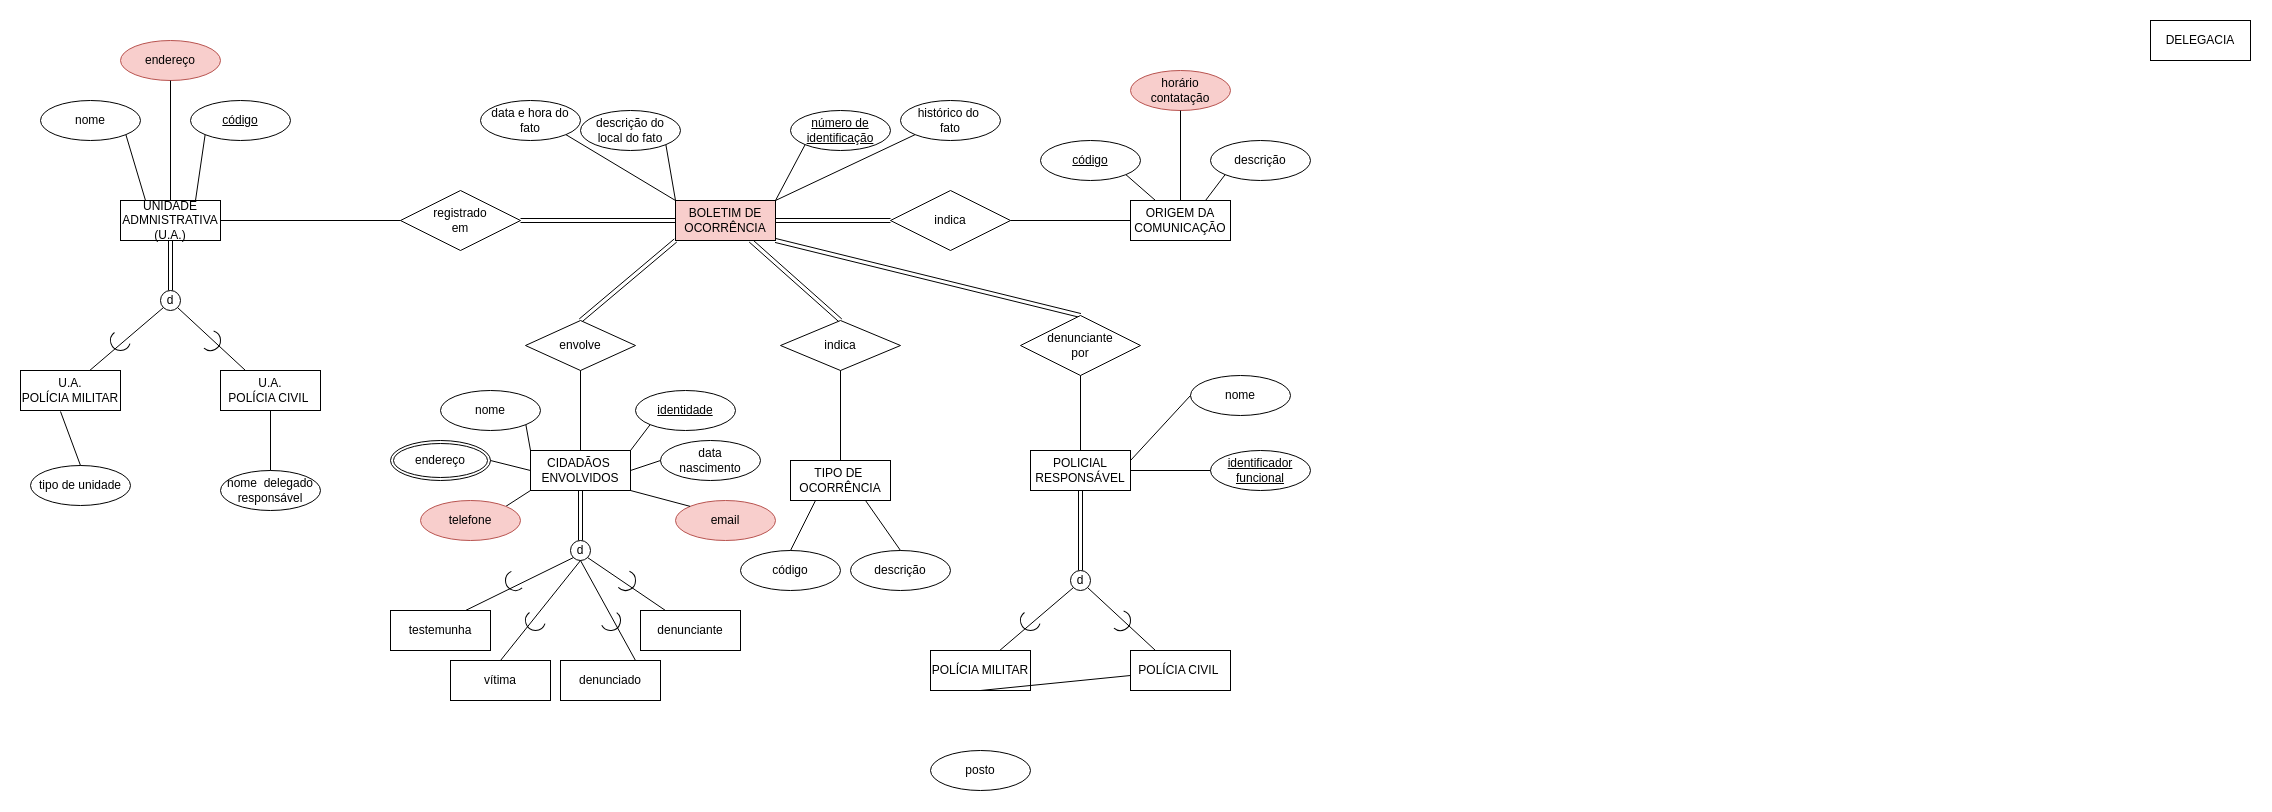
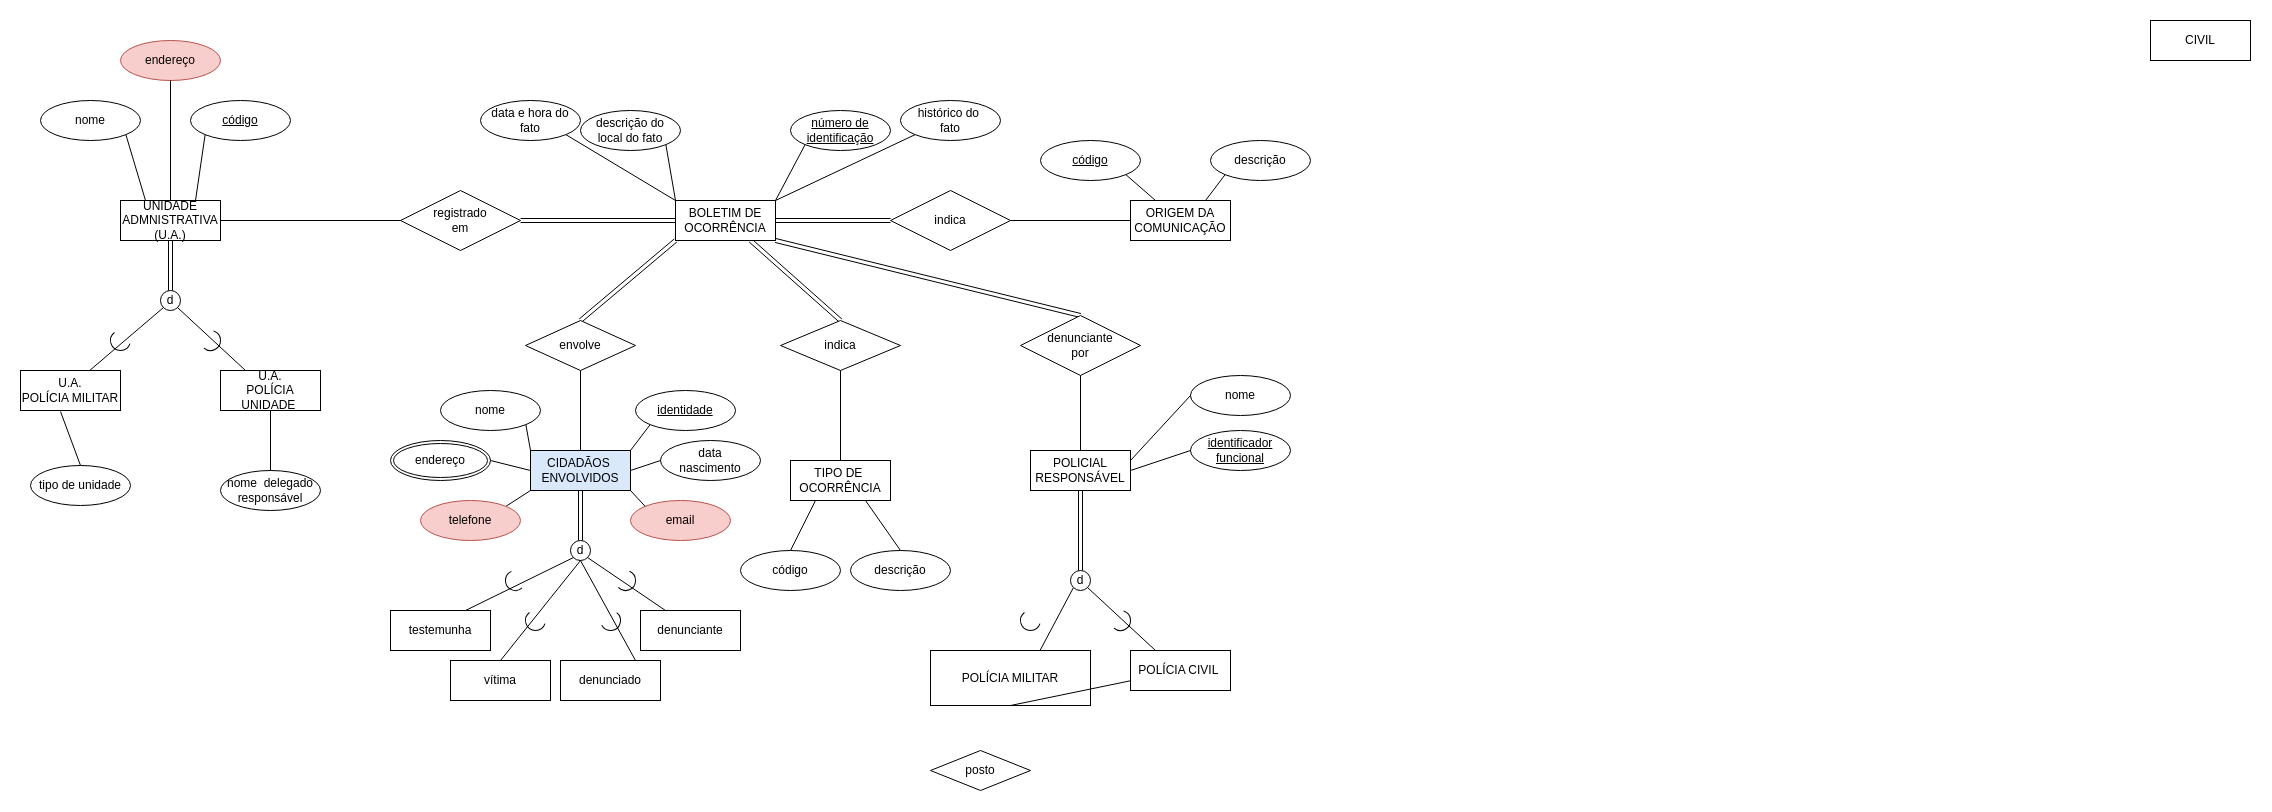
(2201, 41) -> (2201, 41)
(1181, 91) -> none
(1181, 156) -> none
(726, 221) -> (726, 221)
(271, 391) -> (271, 391)
(581, 471) -> (581, 471)
(1261, 471) -> (1241, 451)
(726, 521) -> (681, 521)
(981, 671) -> (1011, 678)
(981, 771) -> (981, 771)
